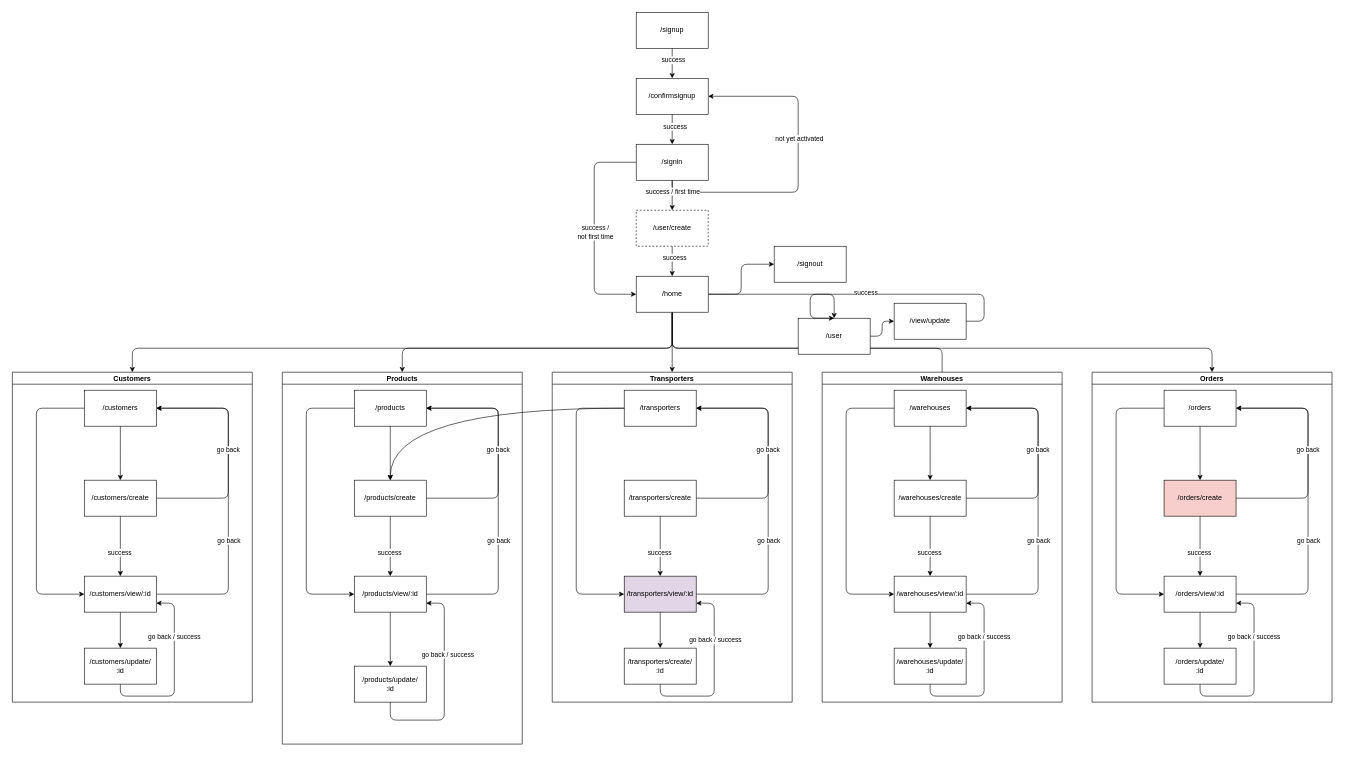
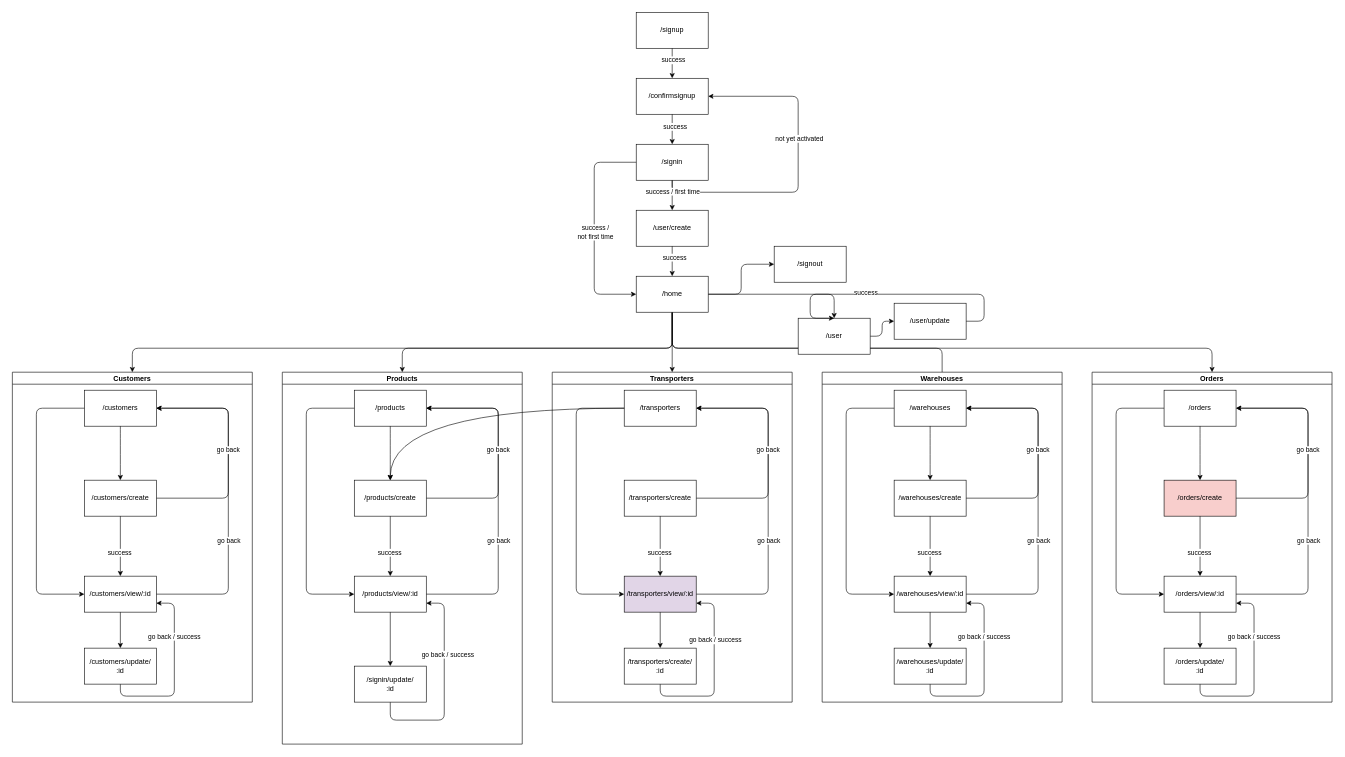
(672, 228) -> (672, 228)
(930, 321) -> (930, 321)
(390, 684) -> (390, 684)
